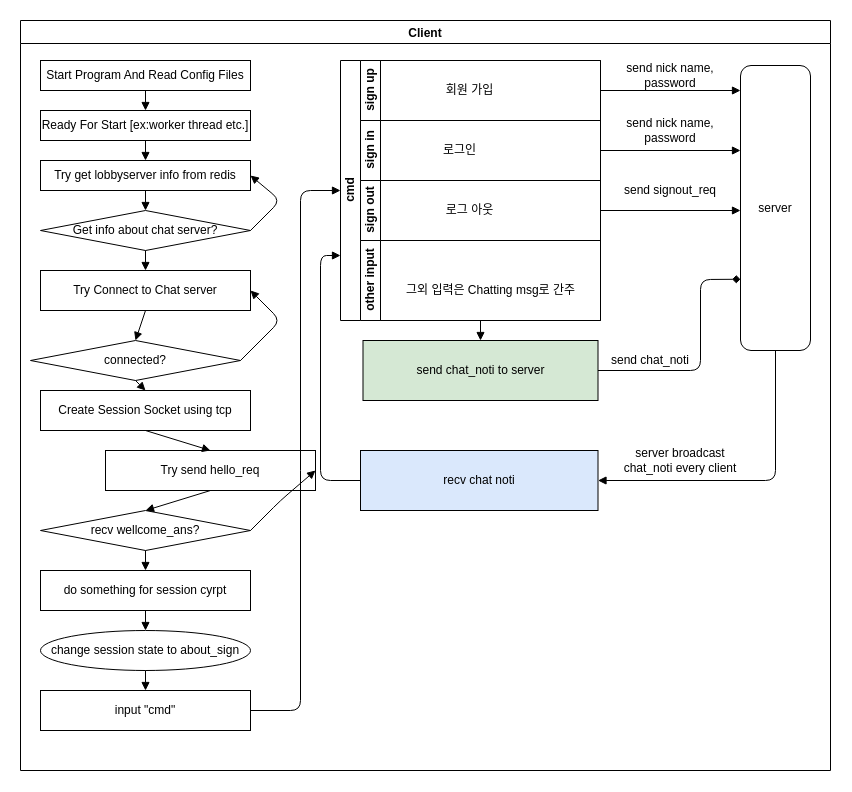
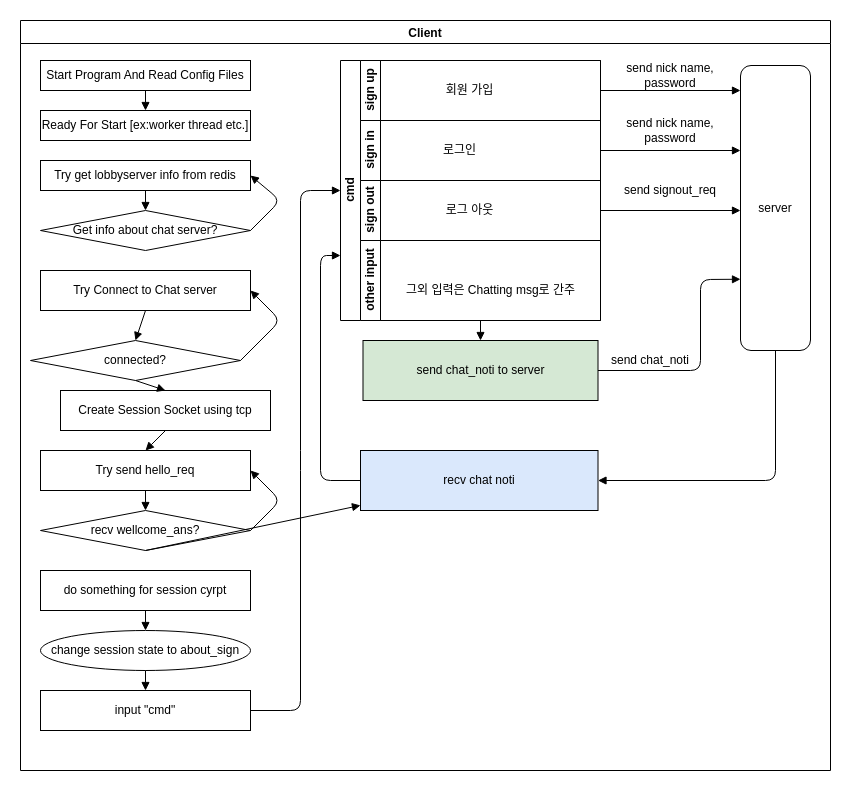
(146, 146) -> none
(146, 256) -> none
(731, 279) -> (731, 279)
(146, 411) -> (166, 411)
(681, 461) -> none
(211, 471) -> (146, 471)
(146, 556) -> (304, 517)
